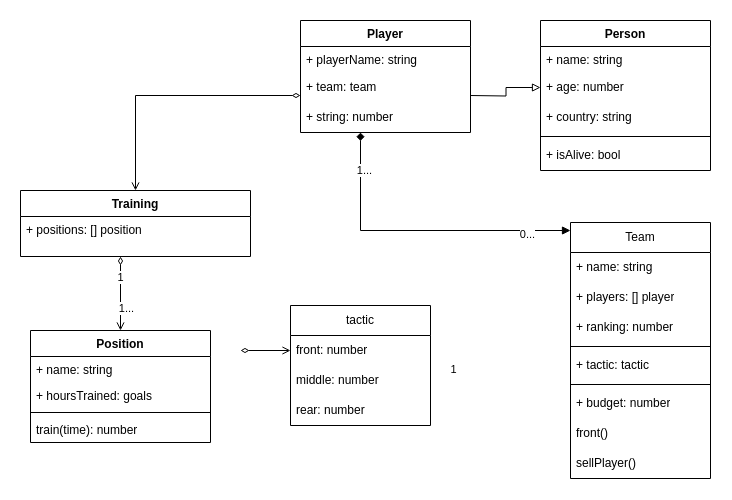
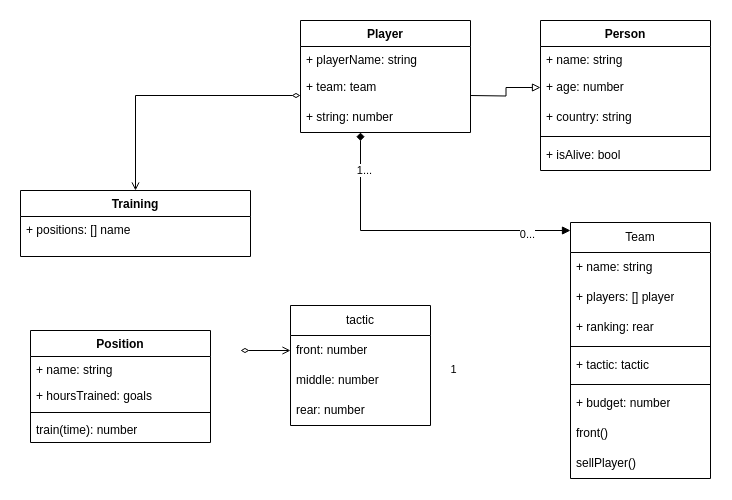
(95, 231) -> (84, 231)
(121, 297) -> none
(627, 328) -> (621, 328)
